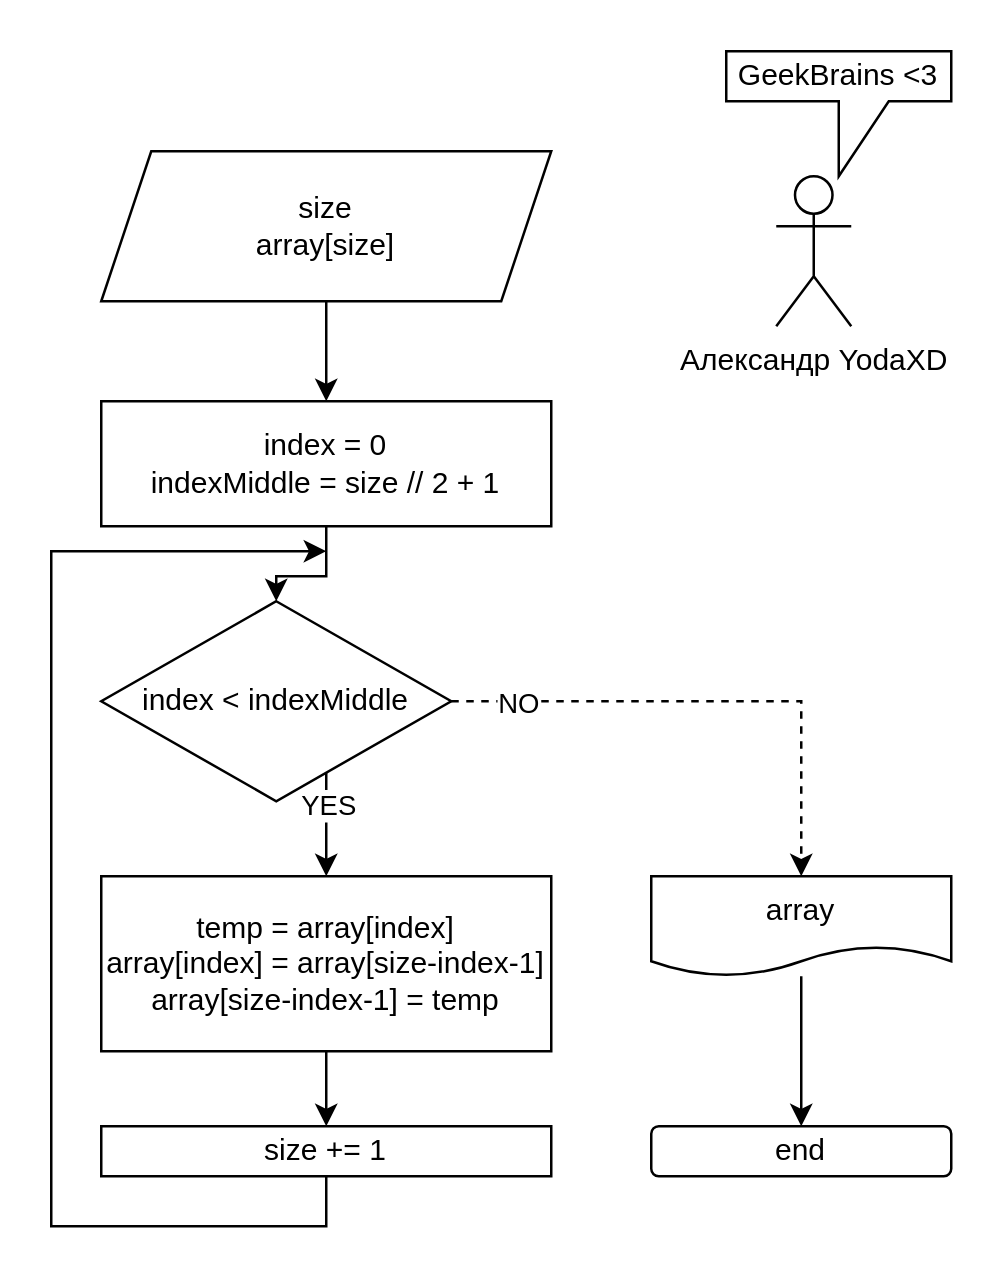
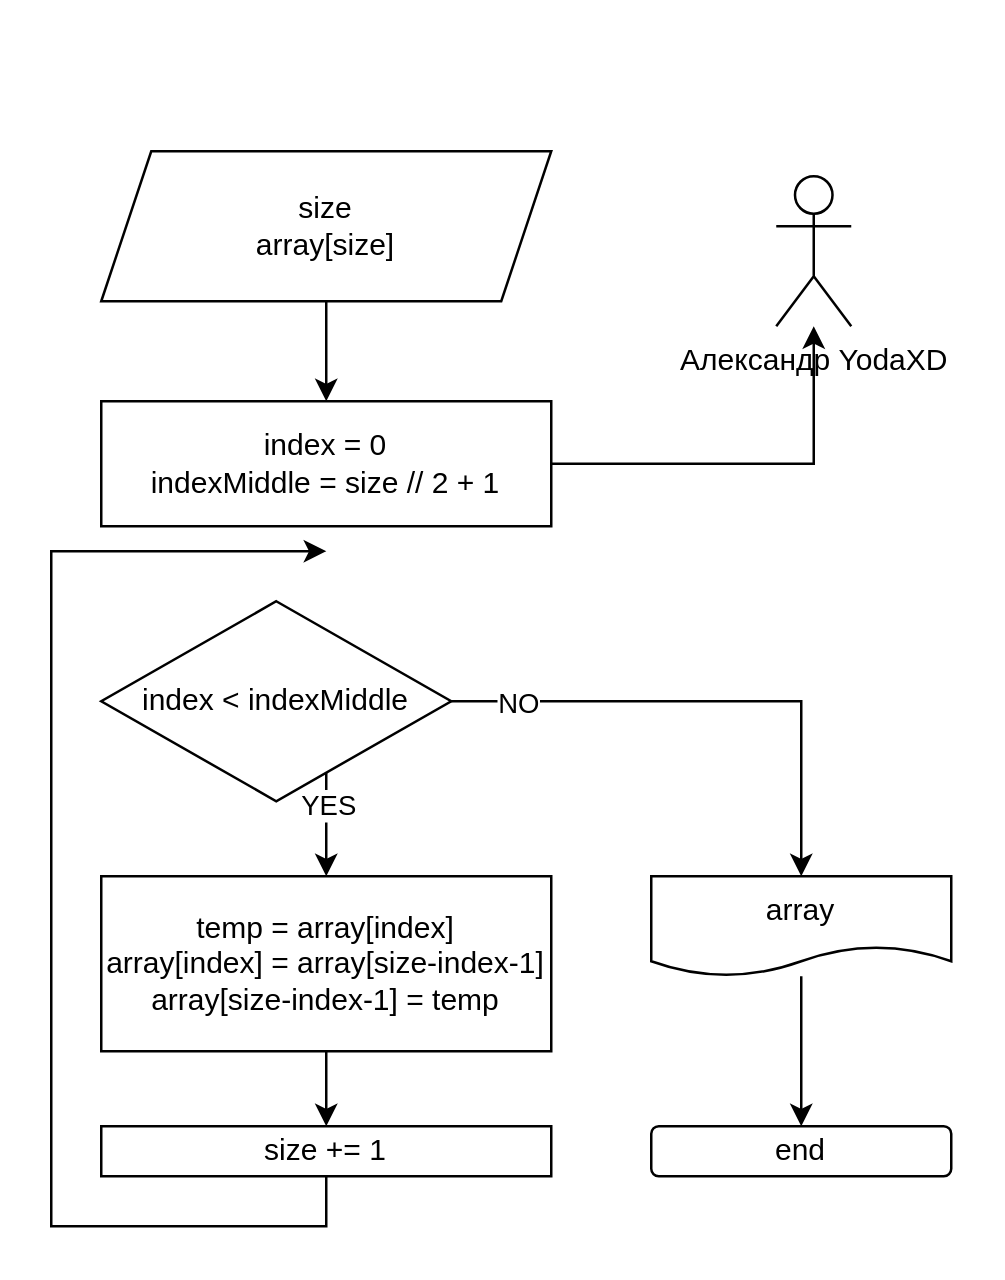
(839, 114) -> none
(322, 576) -> (743, 464)
(749, 701) -> (749, 701)
